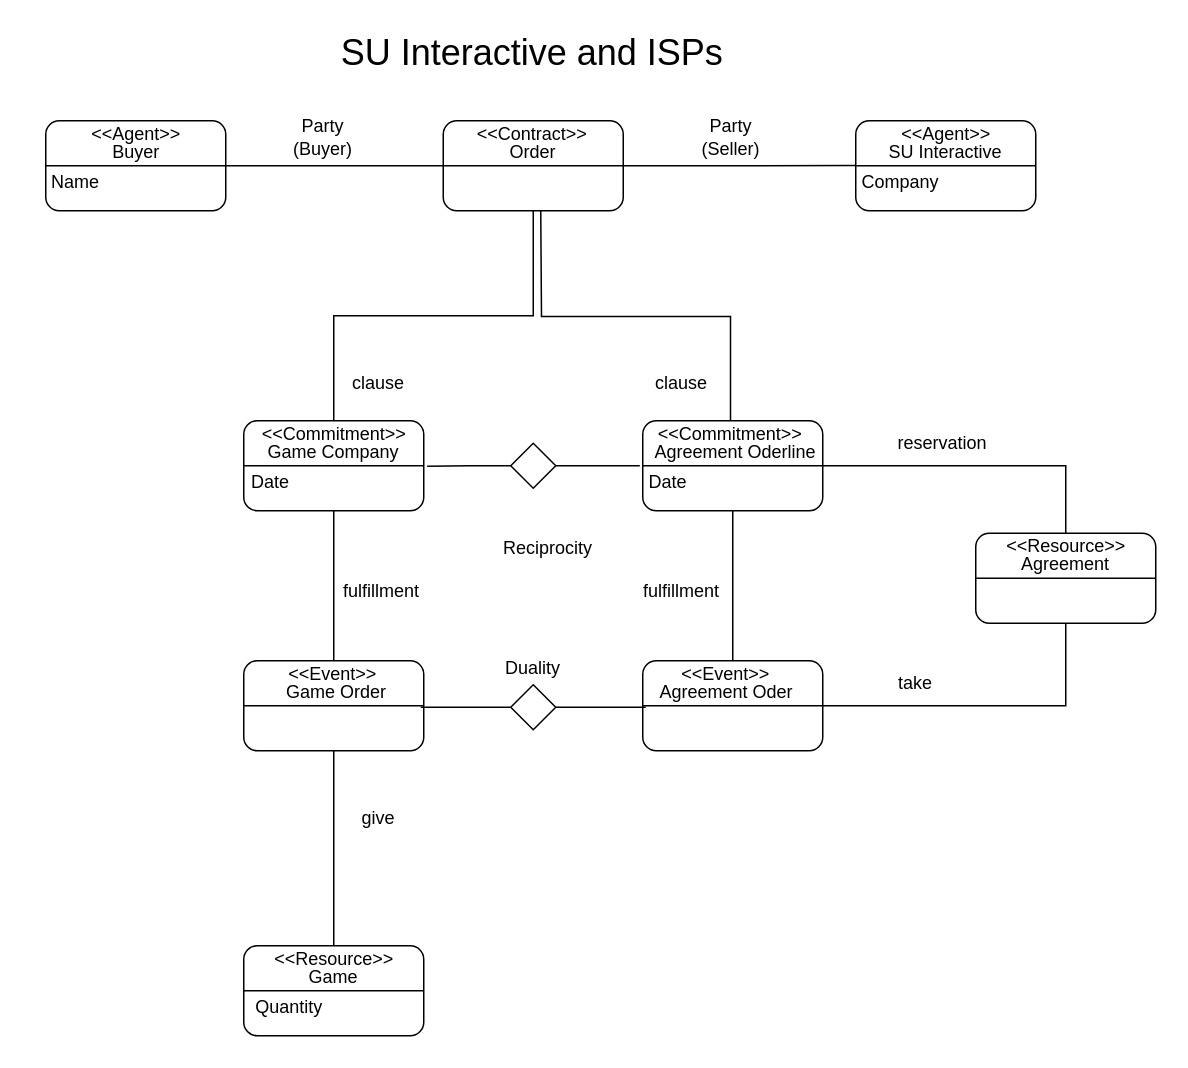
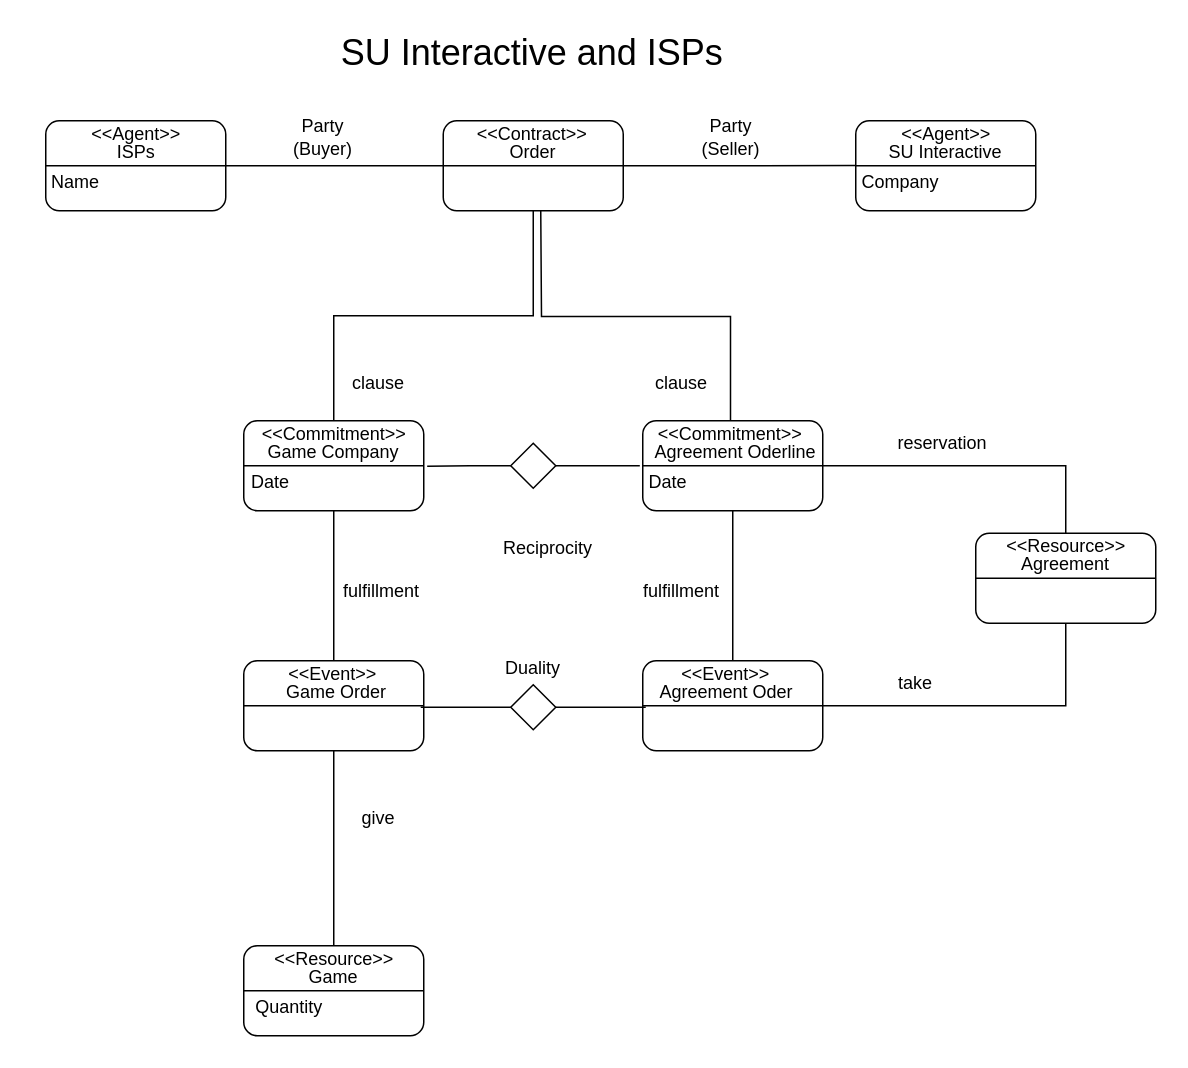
(137, 152) -> (137, 152)
